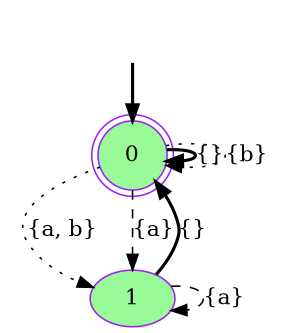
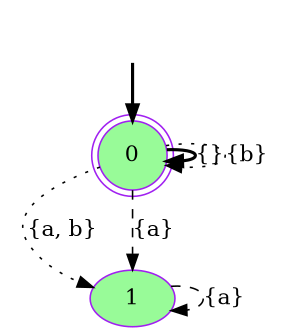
(178, 236) -> none
